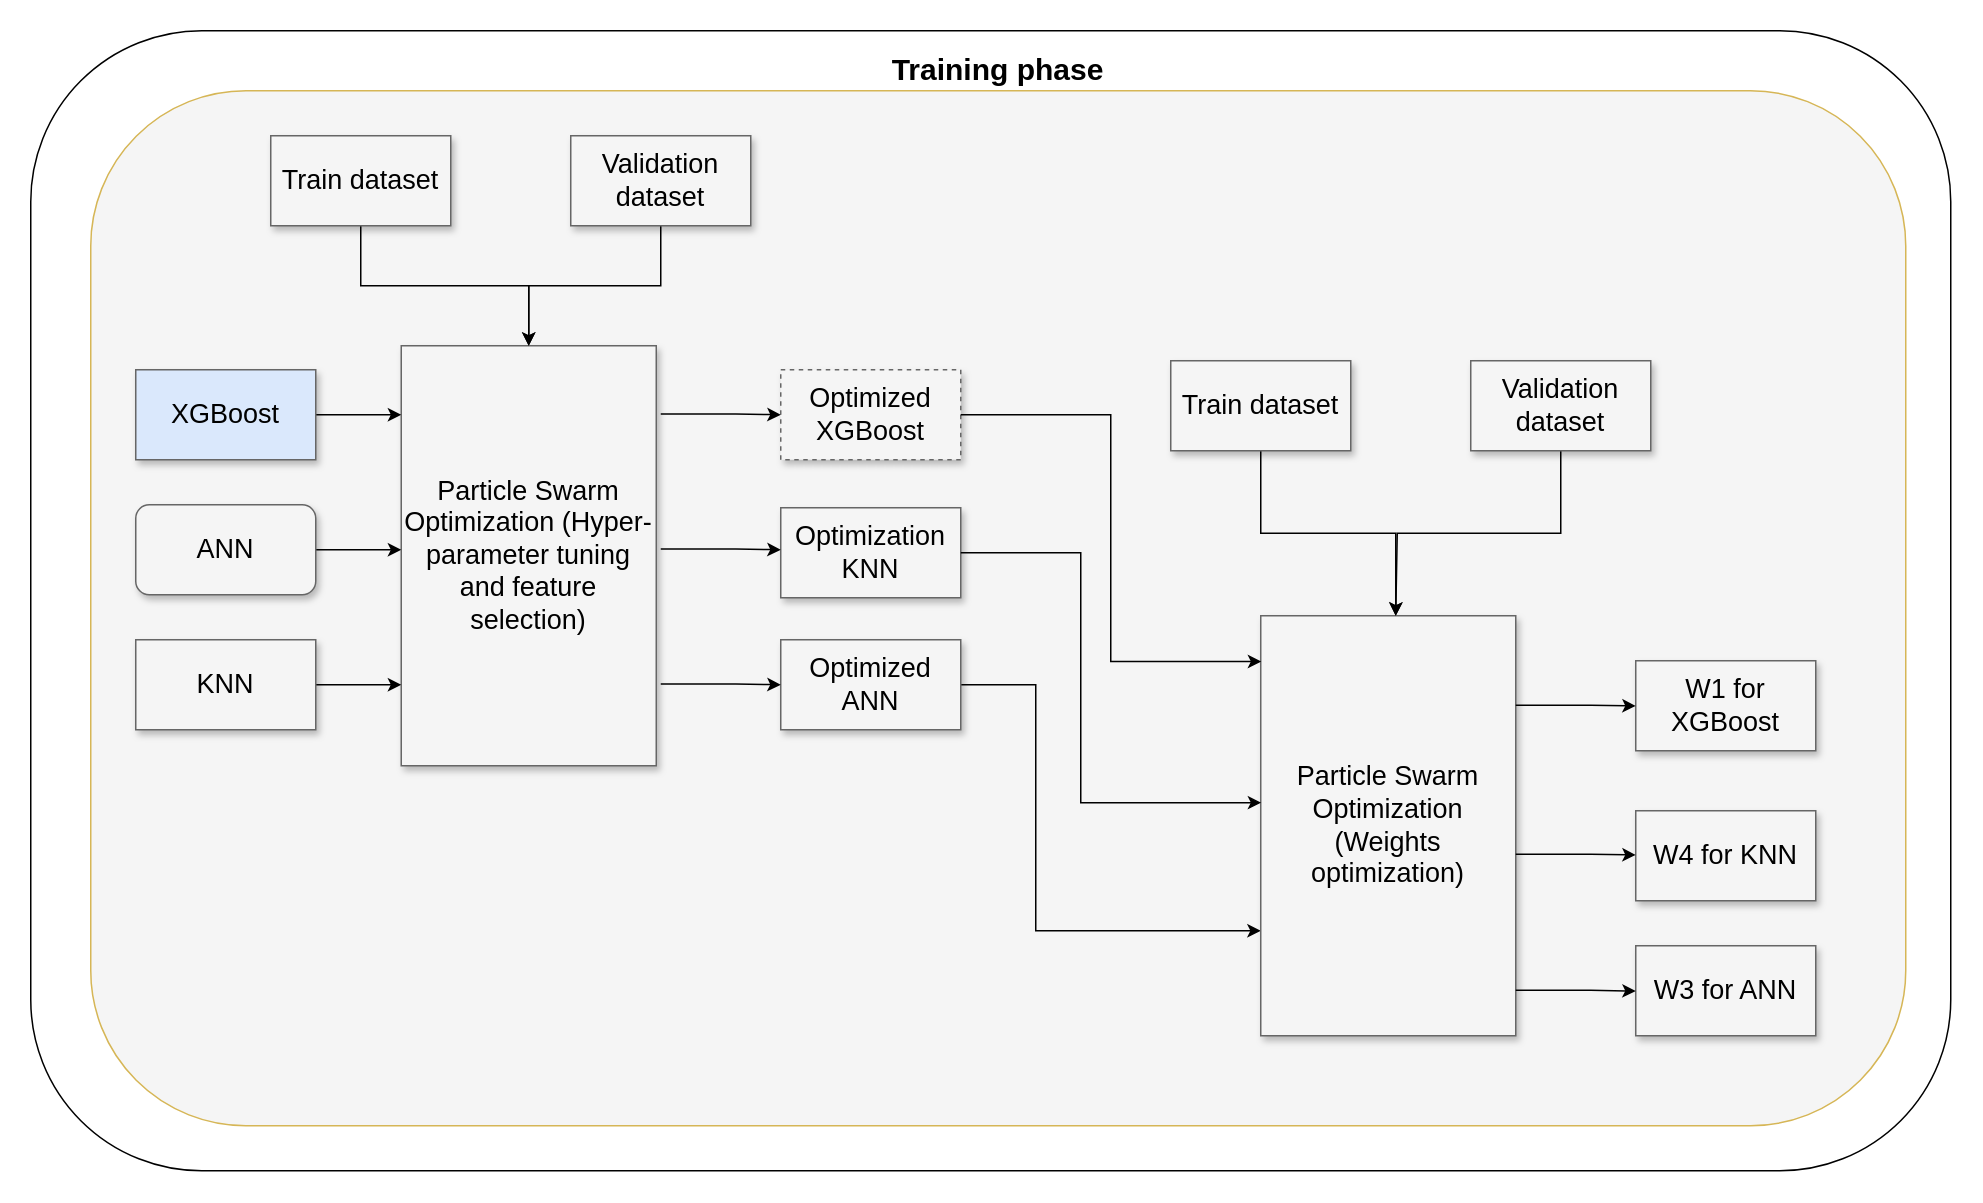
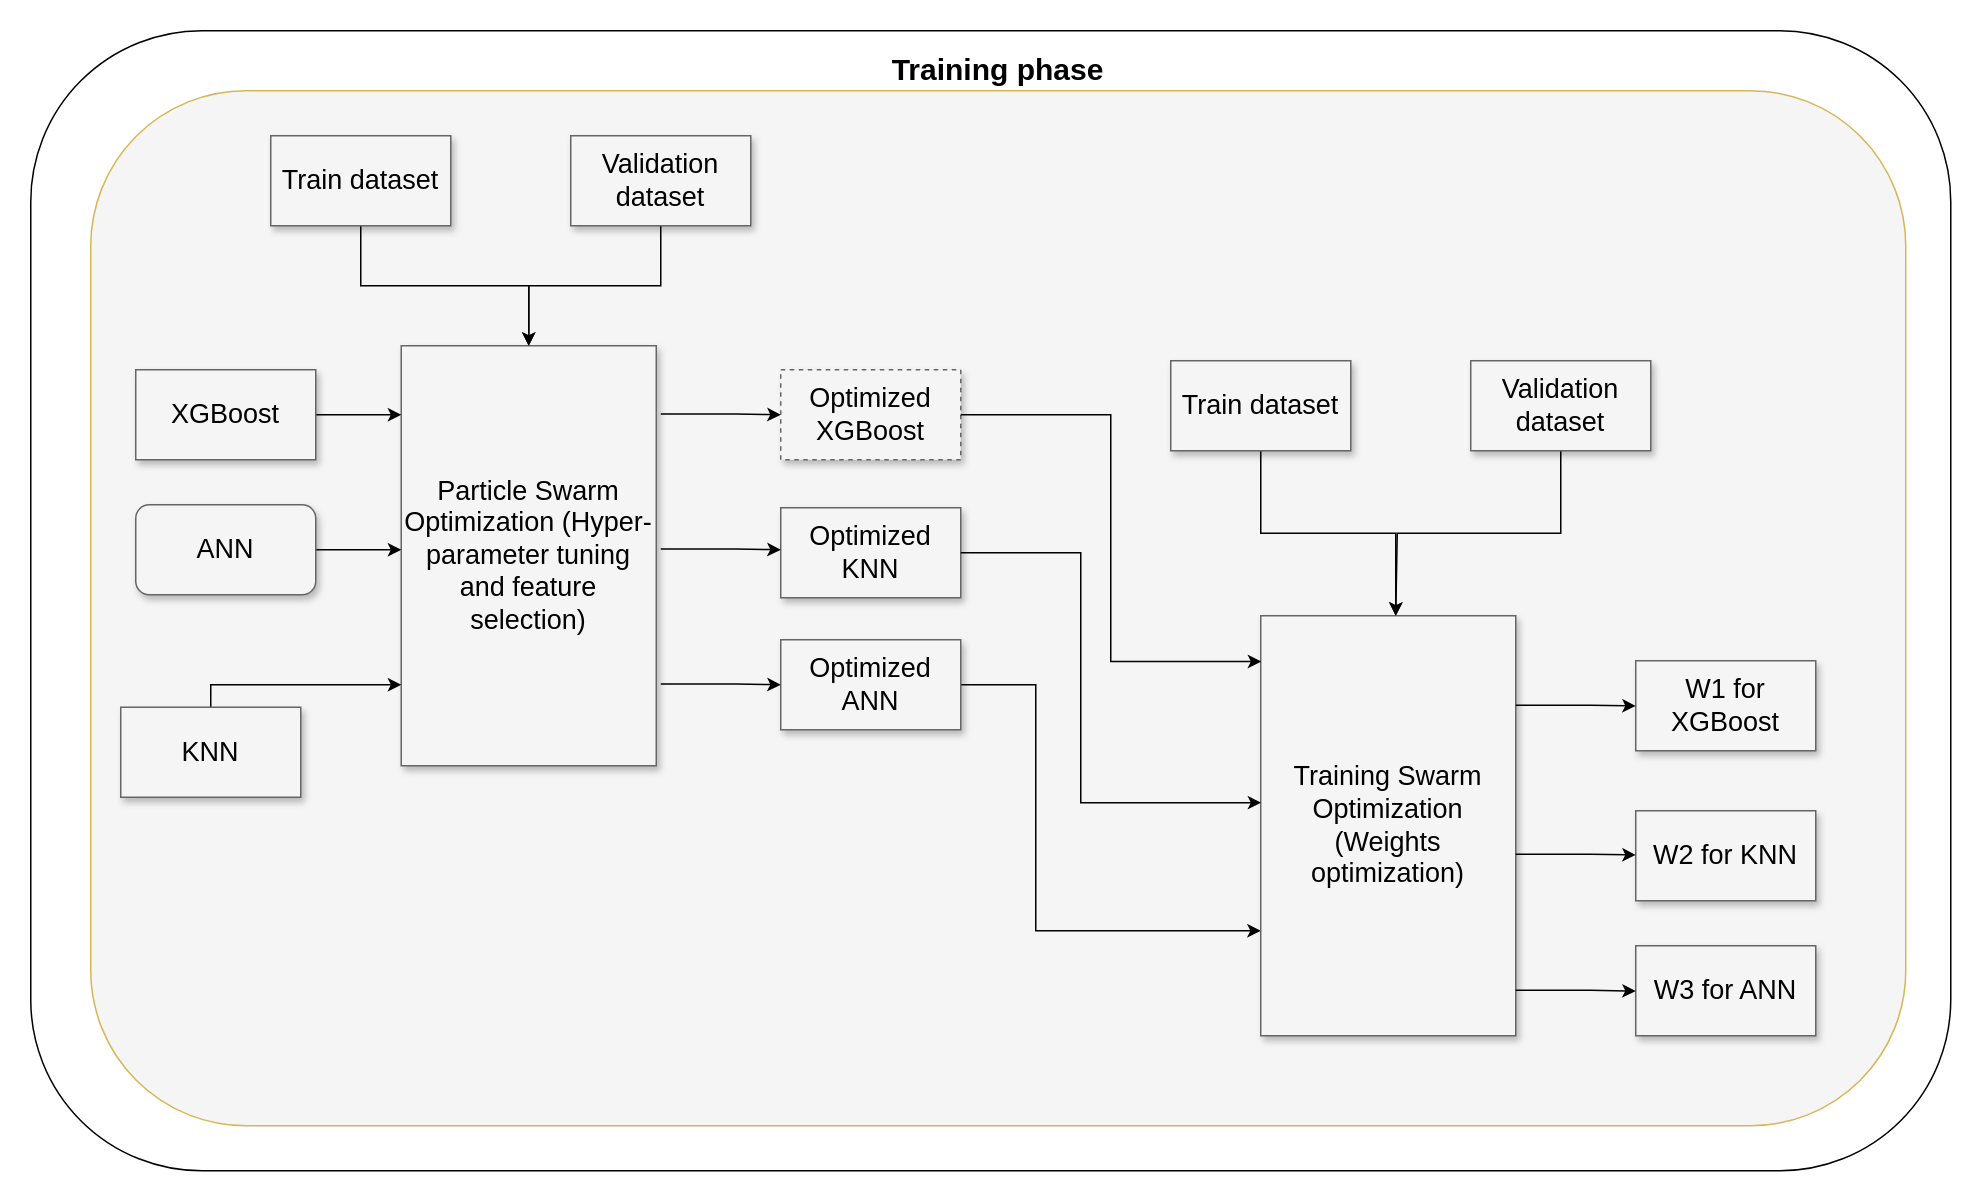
(226, 415) -> (226, 415)
(871, 553) -> (871, 553)
(226, 685) -> (211, 752)
(1388, 826) -> (1388, 826)
(1726, 856) -> (1726, 856)
